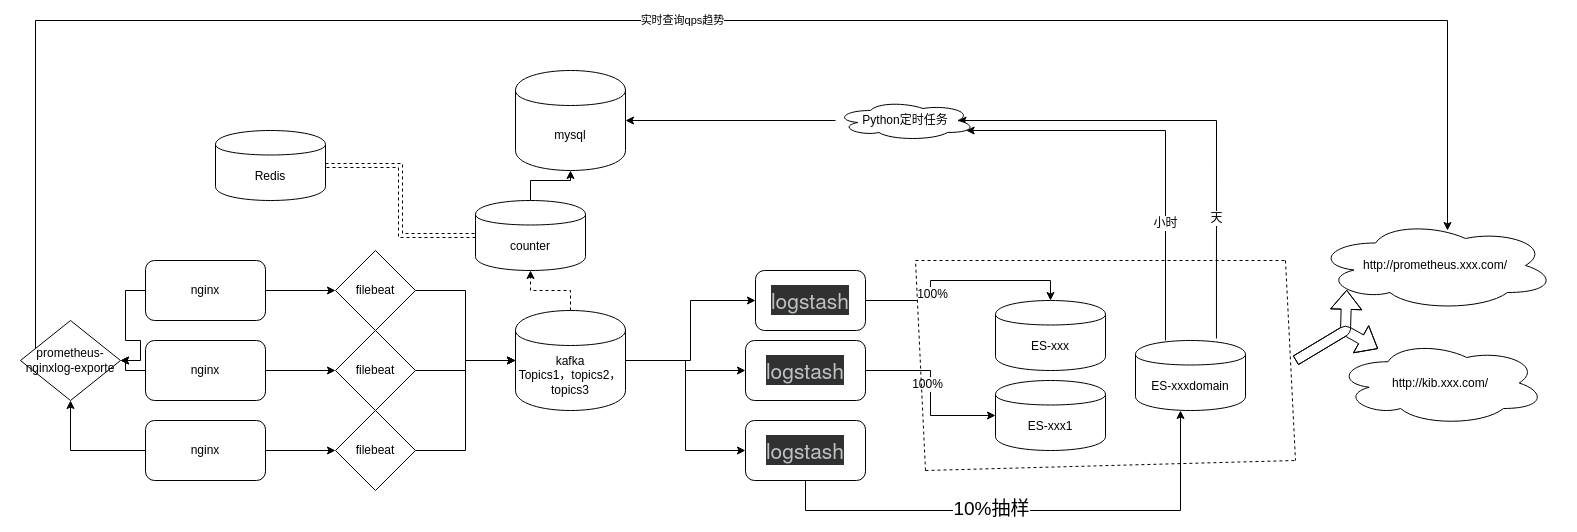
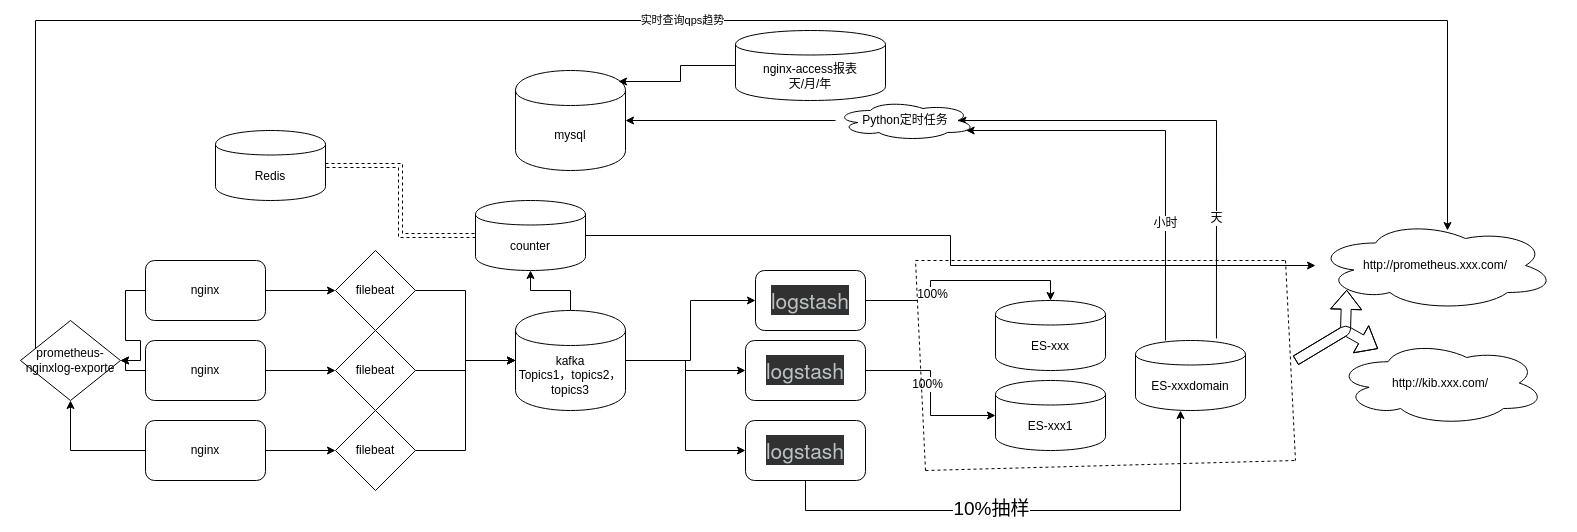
none -> (811, 66)
none -> (681, 74)
(542, 181) -> (951, 247)
(554, 291) -> (554, 291)
